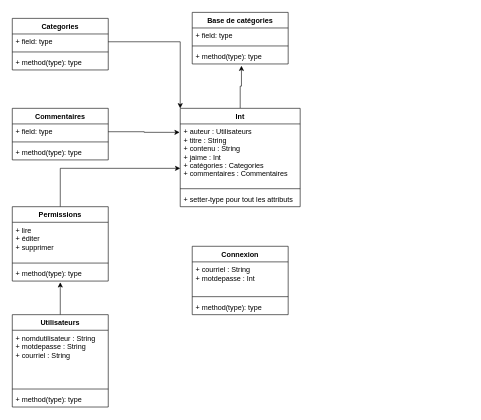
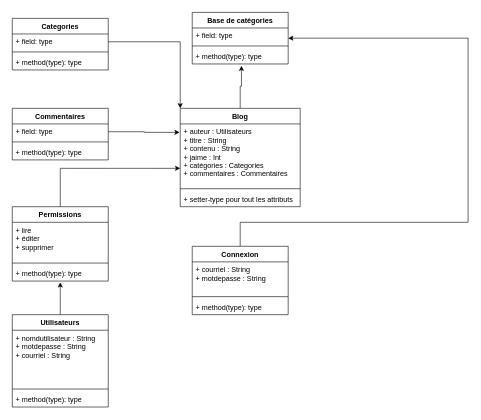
(240, 116) -> (240, 116)
none -> (467, 222)
(227, 270) -> (227, 270)
